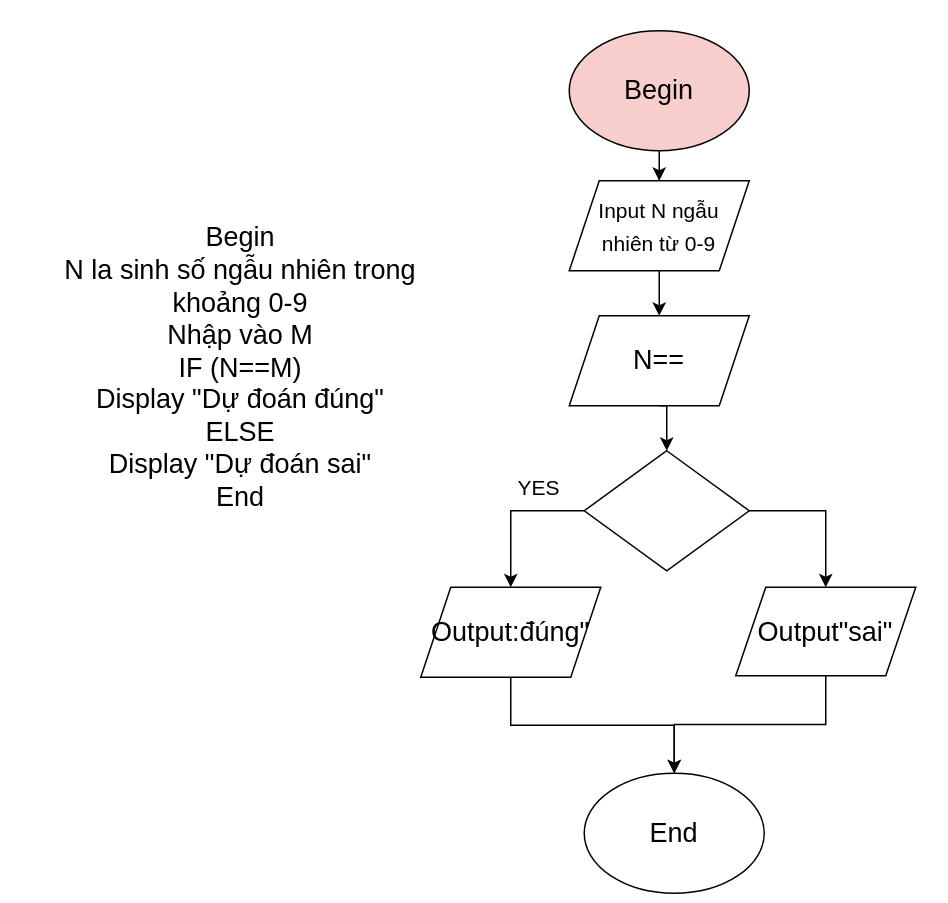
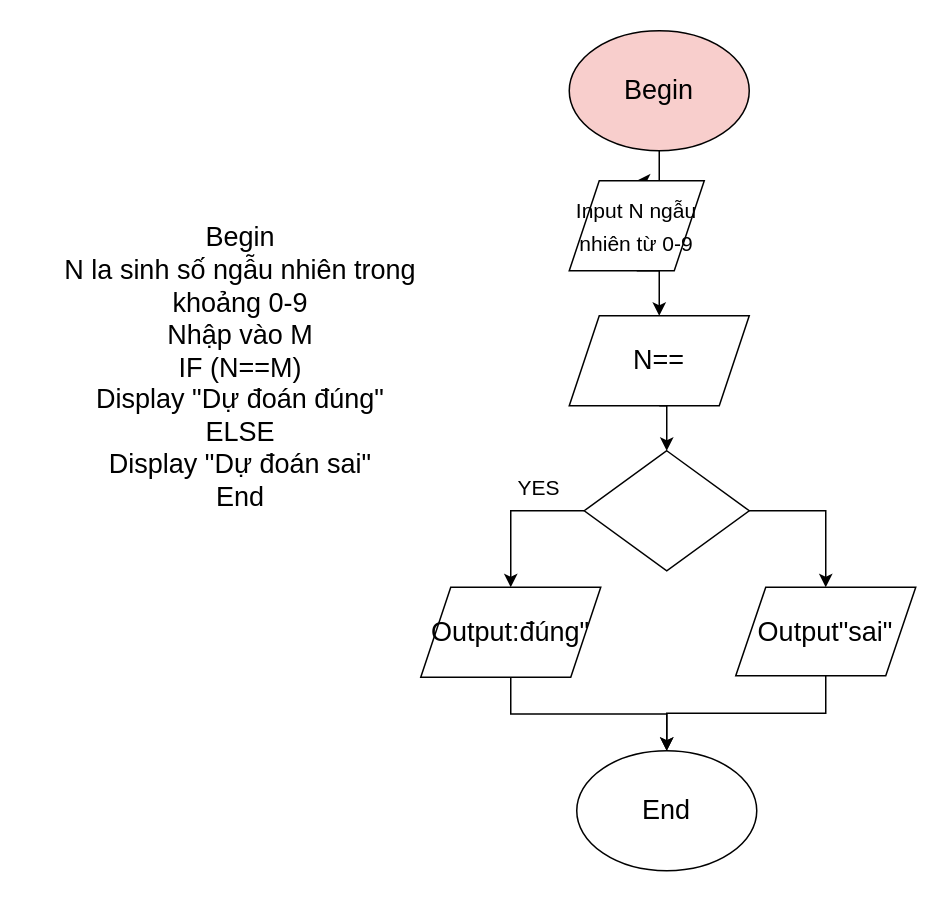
(659, 226) -> (637, 226)
(674, 833) -> (667, 811)
